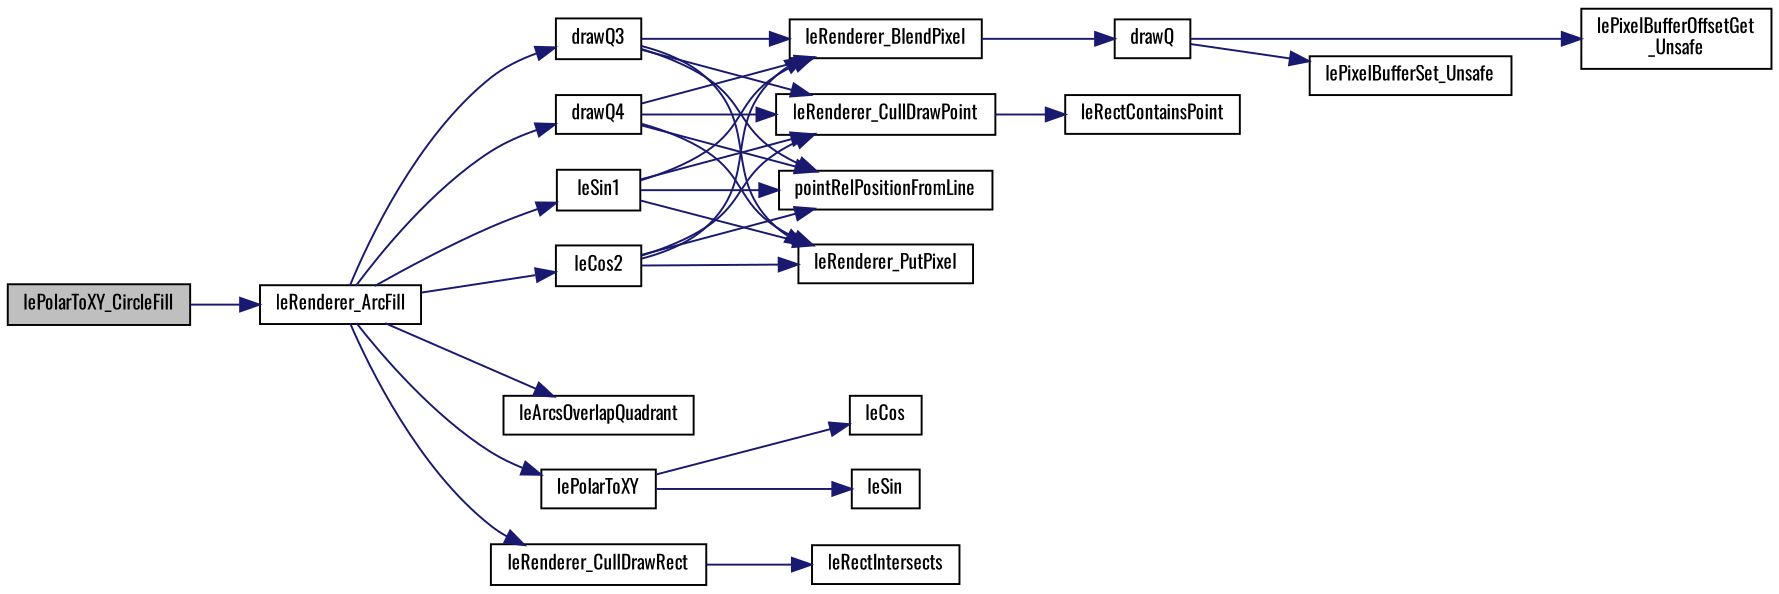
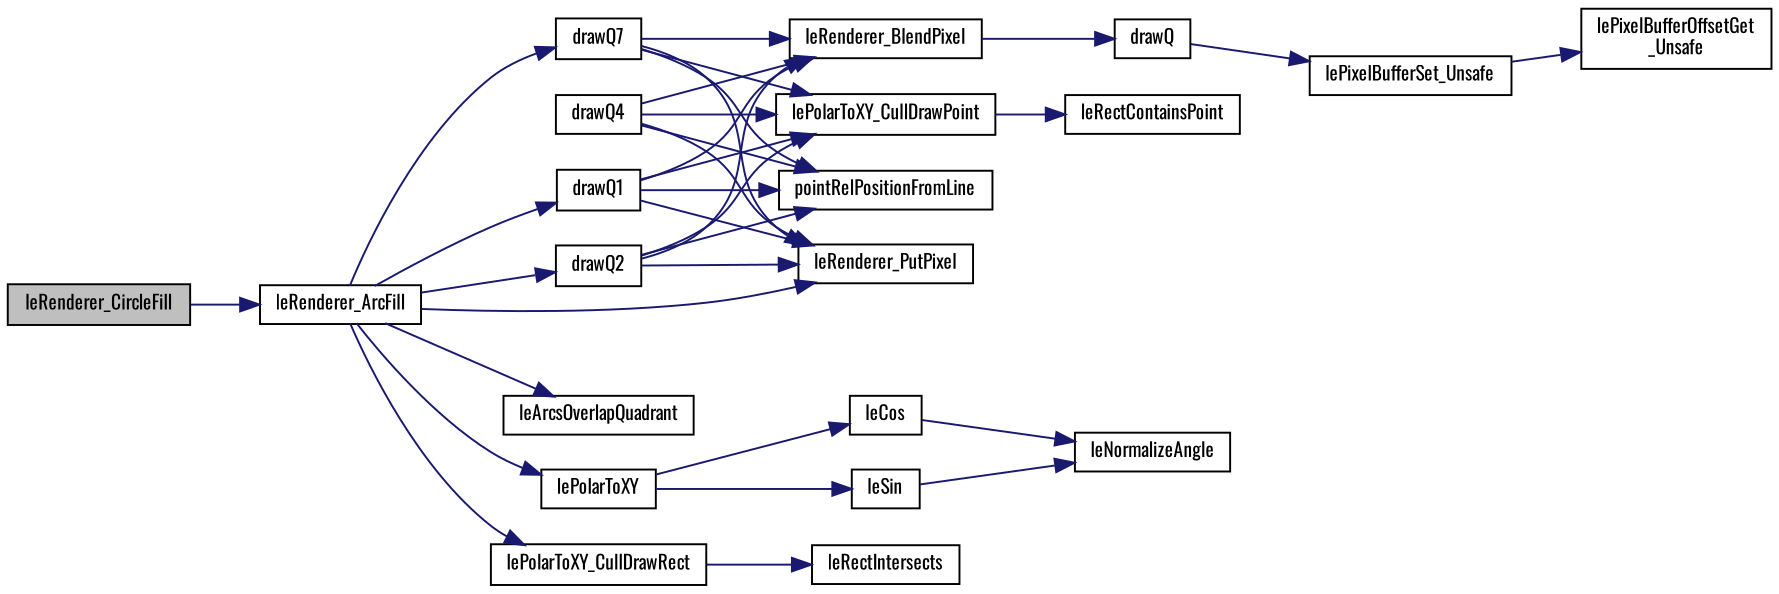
(599, 39) -> (599, 39)
(1376, 39) -> (1536, 58)
(886, 114) -> (886, 114)
(599, 190) -> (599, 190)
(436, 195) -> (610, 310)
(599, 266) -> (599, 266)
(99, 305) -> (99, 305)
none -> (1153, 452)
(599, 565) -> (599, 565)
